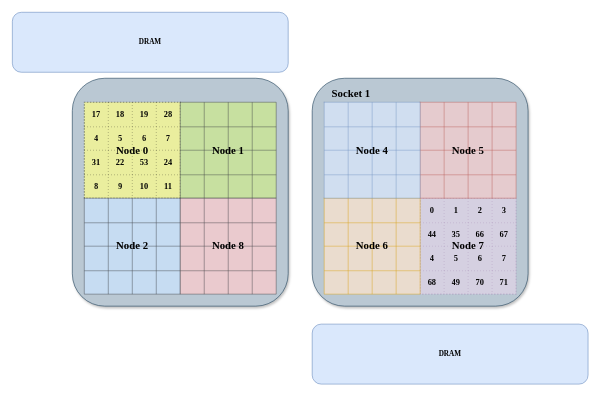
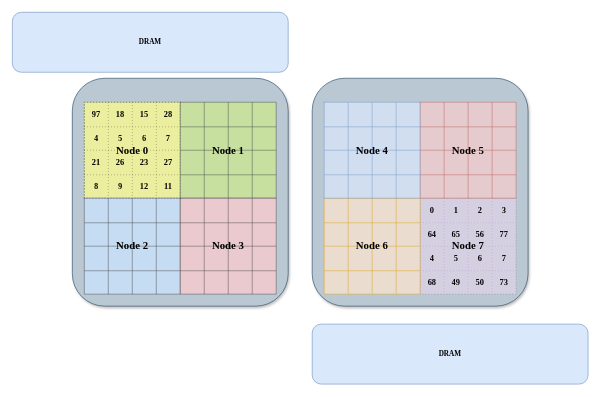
(351, 93) -> none
(96, 115) -> (96, 115)
(144, 115) -> (144, 115)
(96, 163) -> (96, 163)
(120, 163) -> (120, 163)
(144, 163) -> (144, 163)
(168, 163) -> (168, 163)
(144, 187) -> (144, 187)
(432, 235) -> (432, 235)
(456, 235) -> (456, 235)
(480, 235) -> (480, 235)
(504, 235) -> (504, 235)
(228, 246) -> (228, 246)
(480, 283) -> (480, 283)
(504, 283) -> (504, 283)
